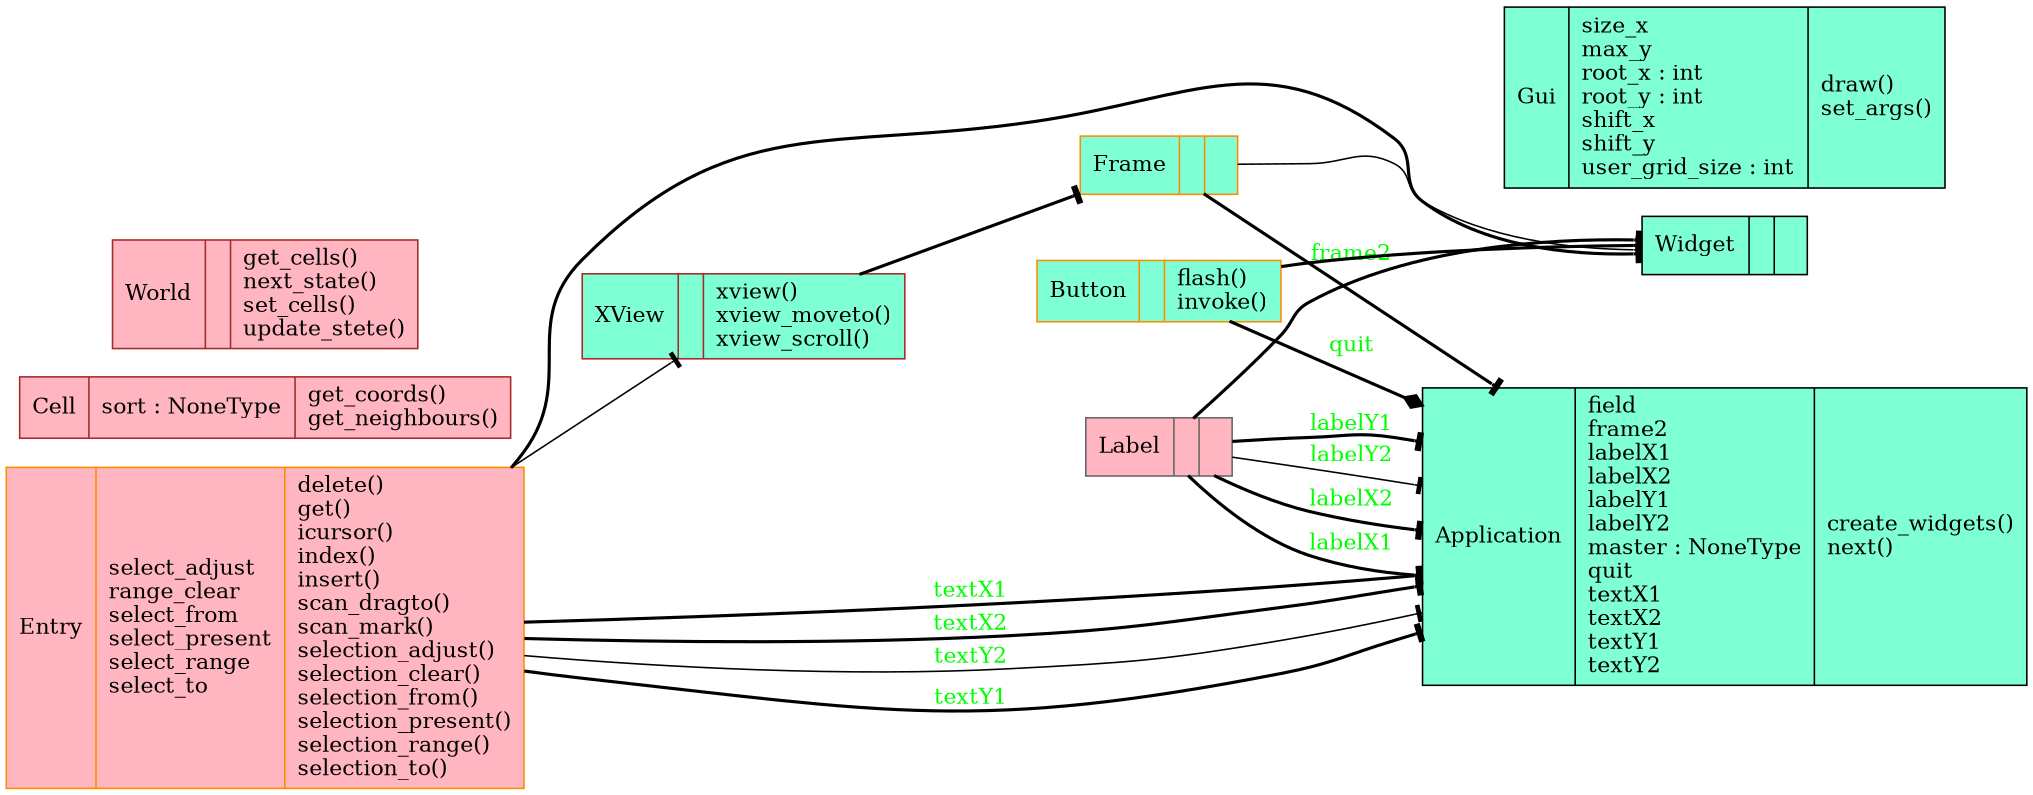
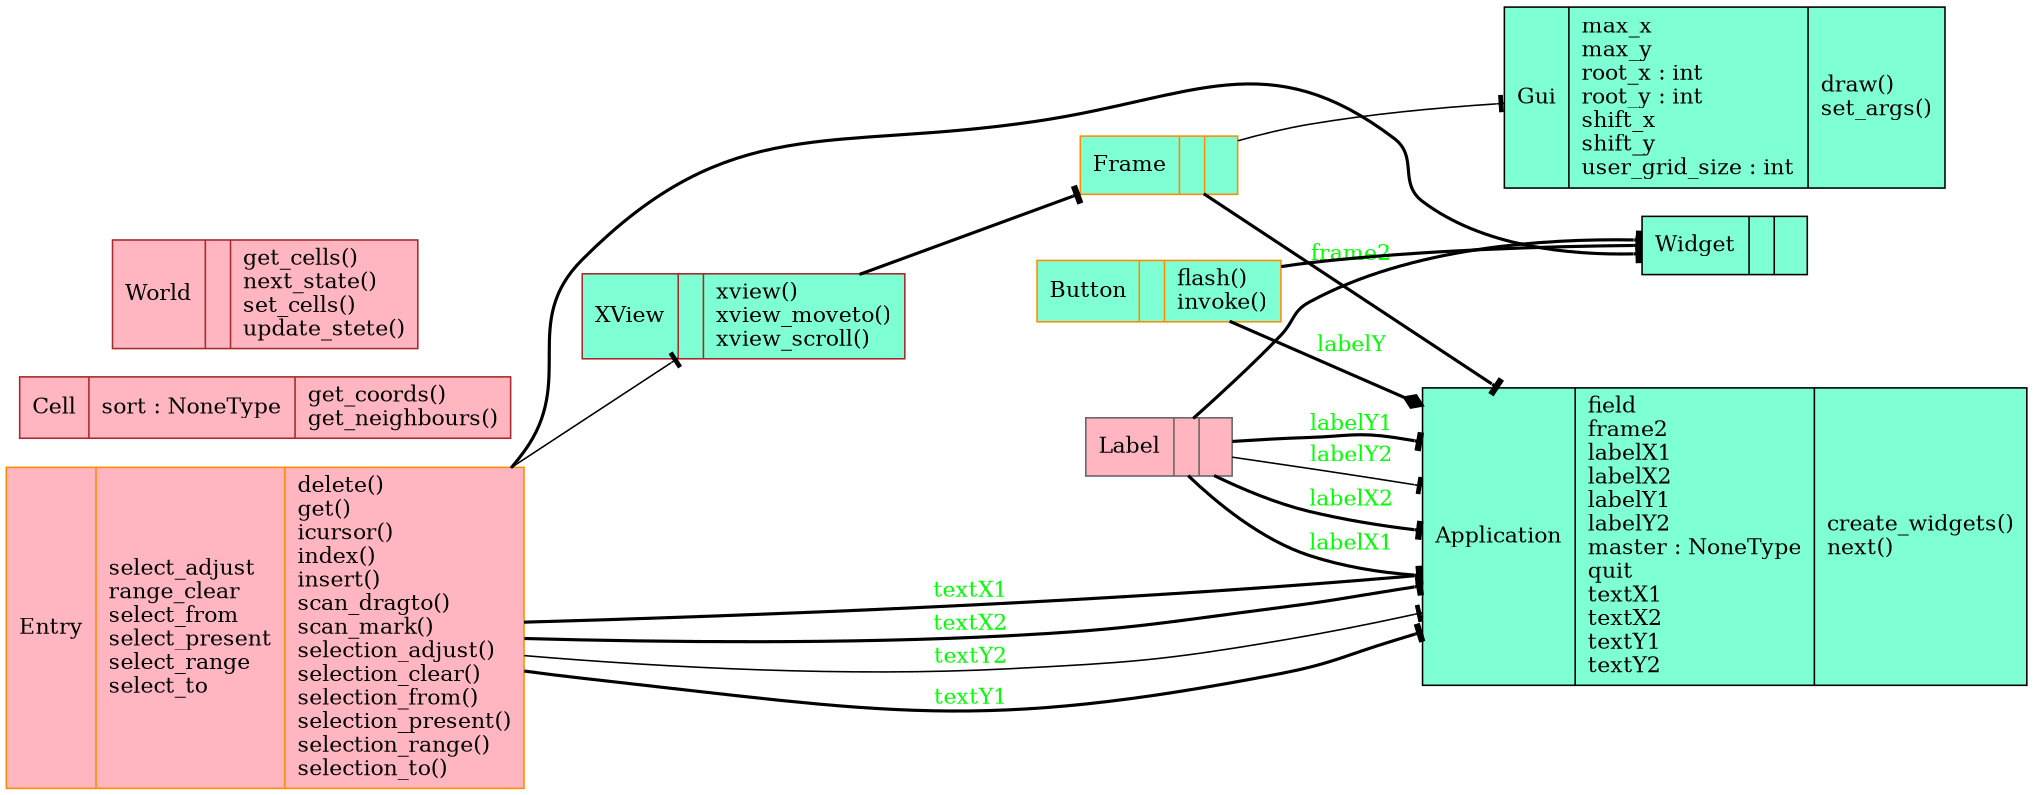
(1615, 26) -> (1618, 26)
(1395, 164) -> (1379, 114)
(1352, 345) -> (1352, 345)
